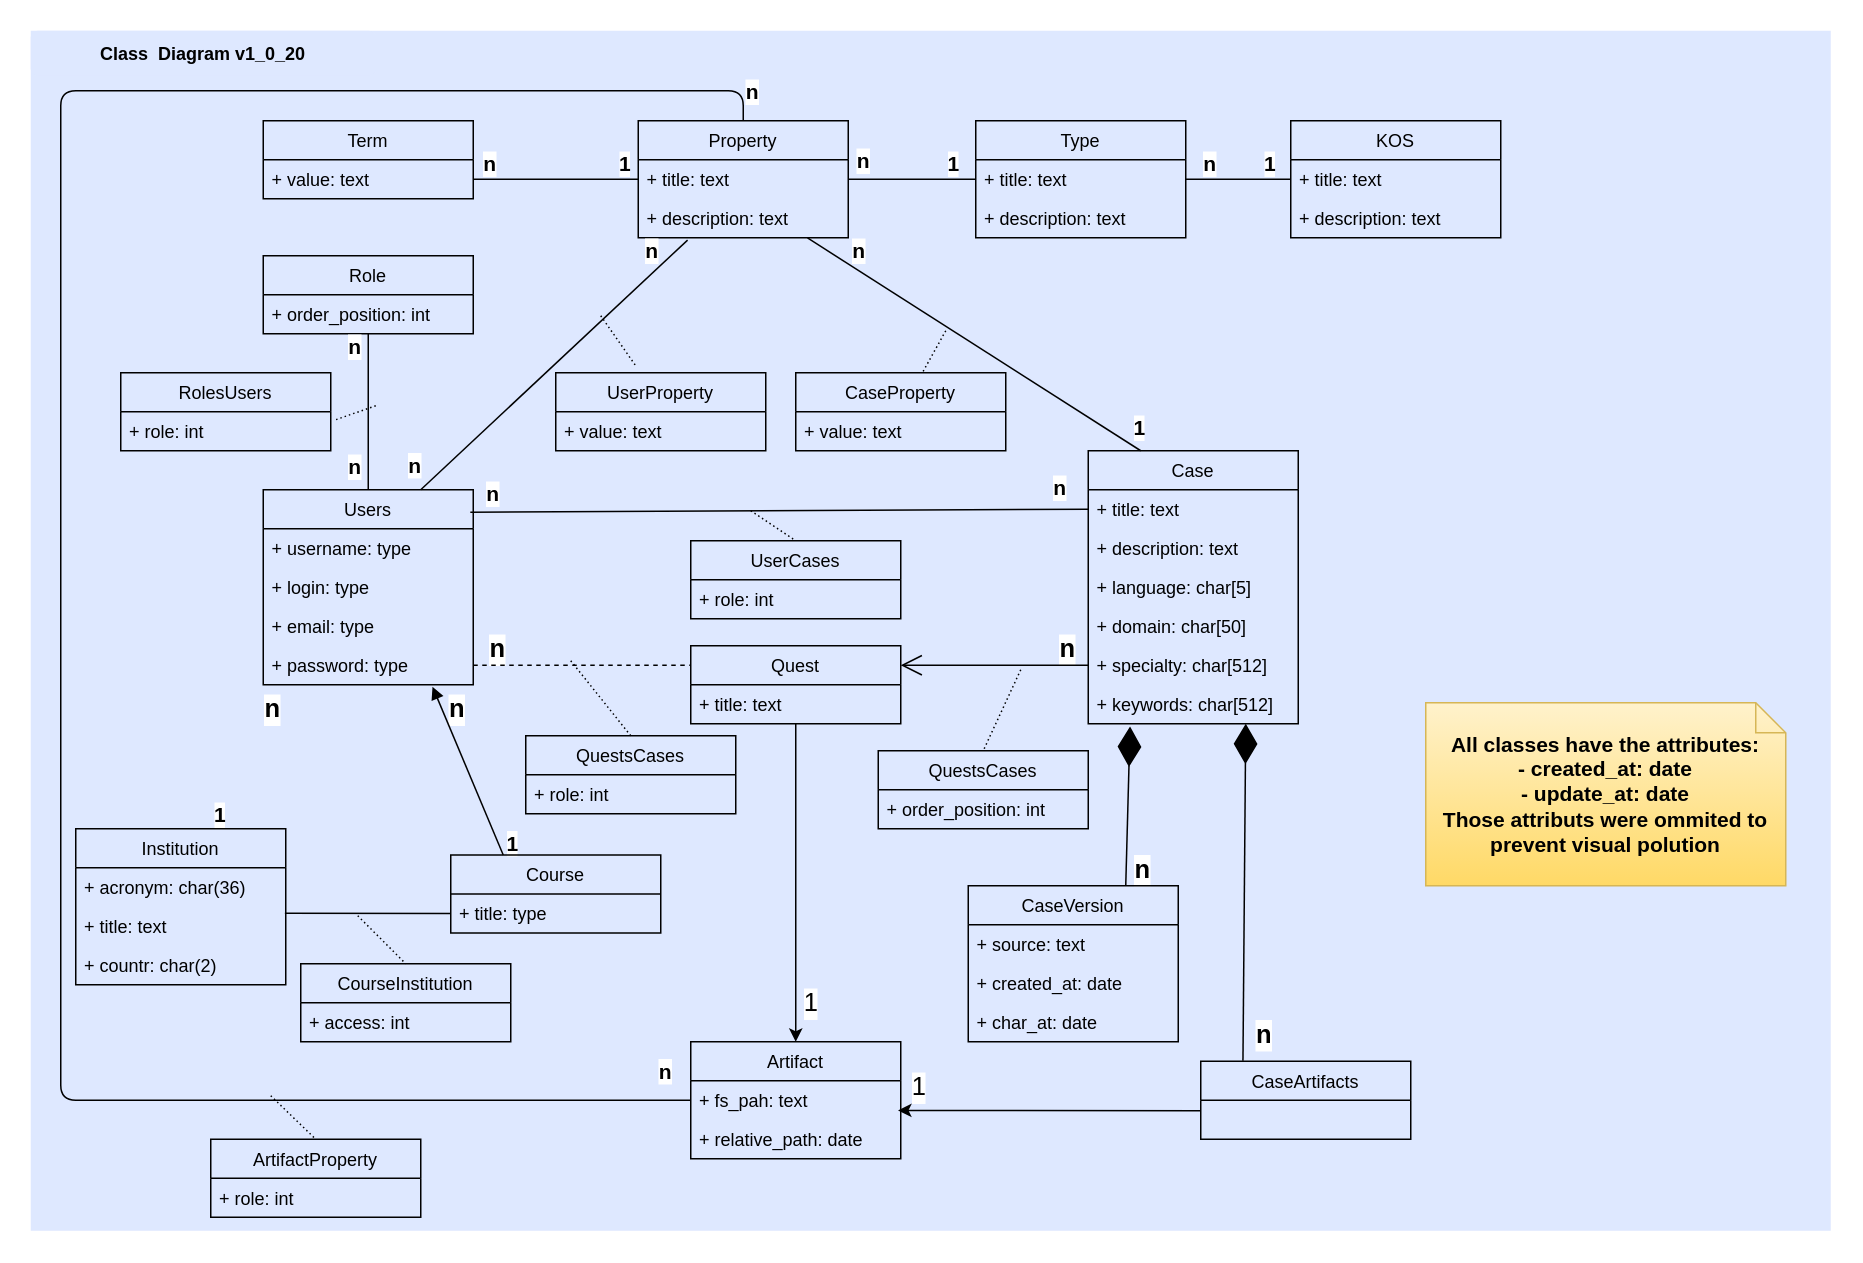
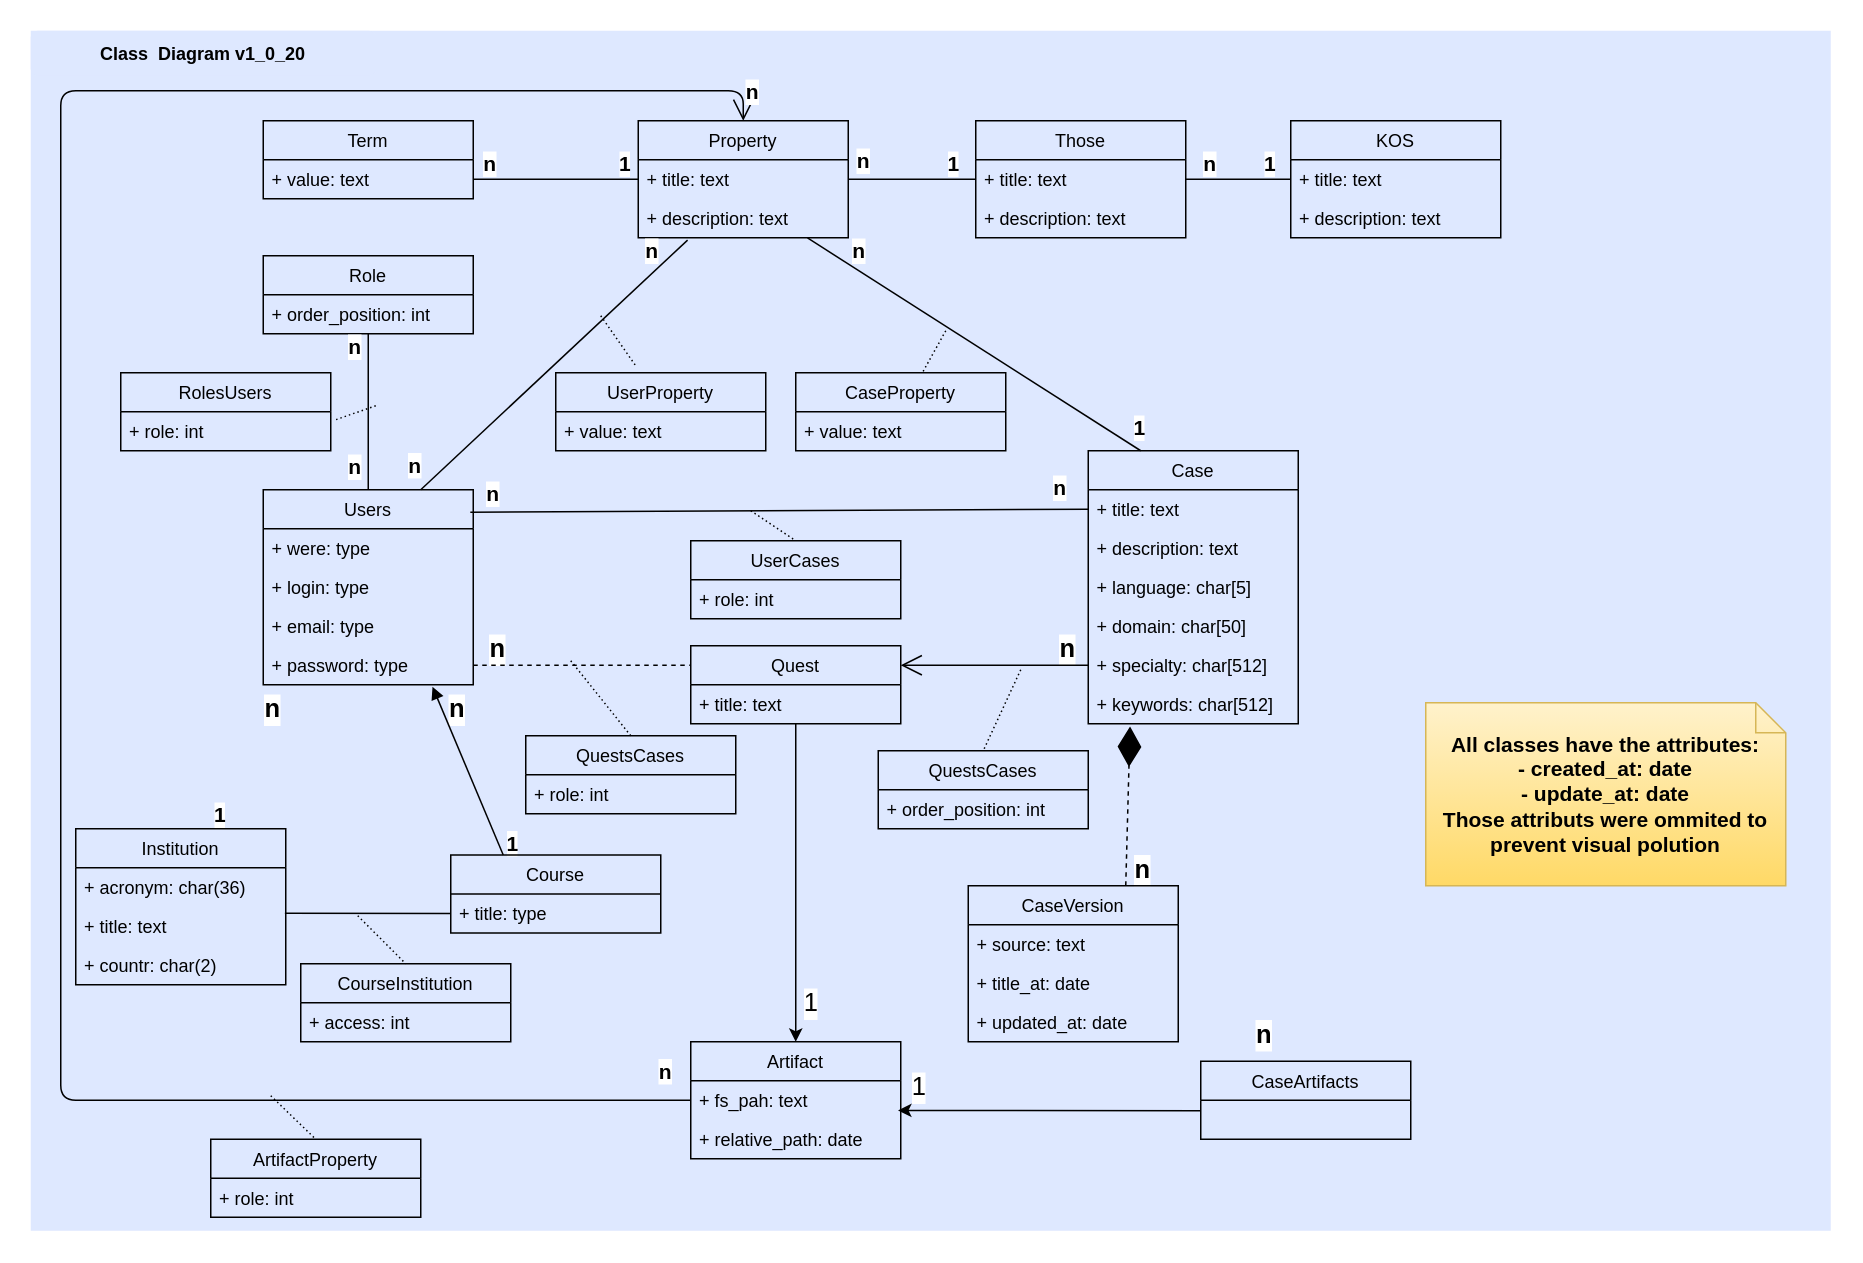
(743, 114) -> (743, 114)
(1080, 141) -> (1080, 141)
(345, 549) -> (325, 549)
(1127, 825) -> (1127, 825)
(1244, 911) -> none
(1060, 984) -> (1045, 984)
(1045, 1023) -> (1060, 1023)
